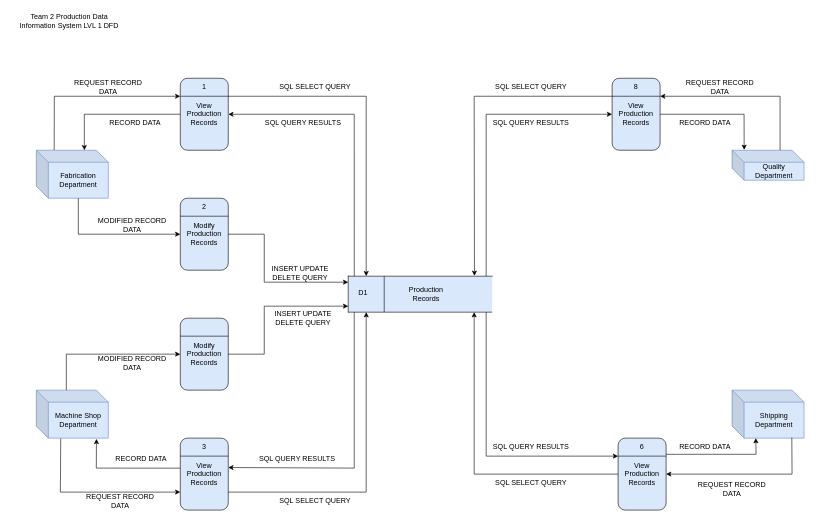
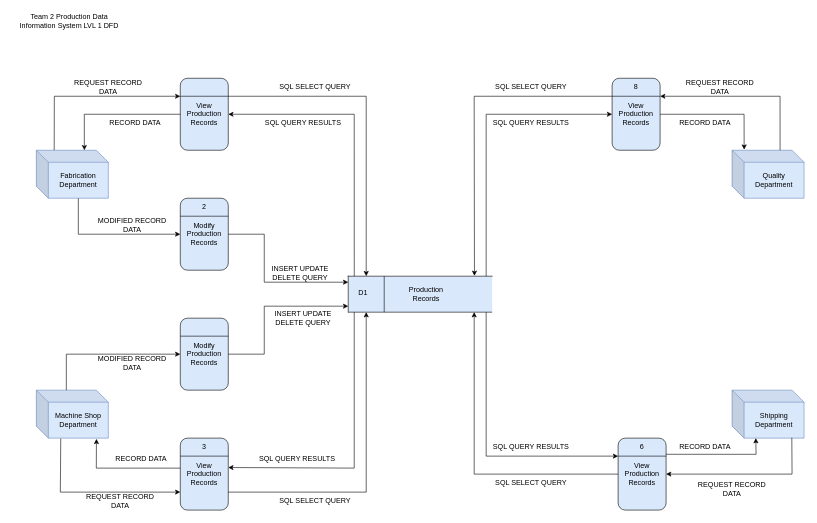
(204, 87) -> none
(768, 165) -> (768, 174)
